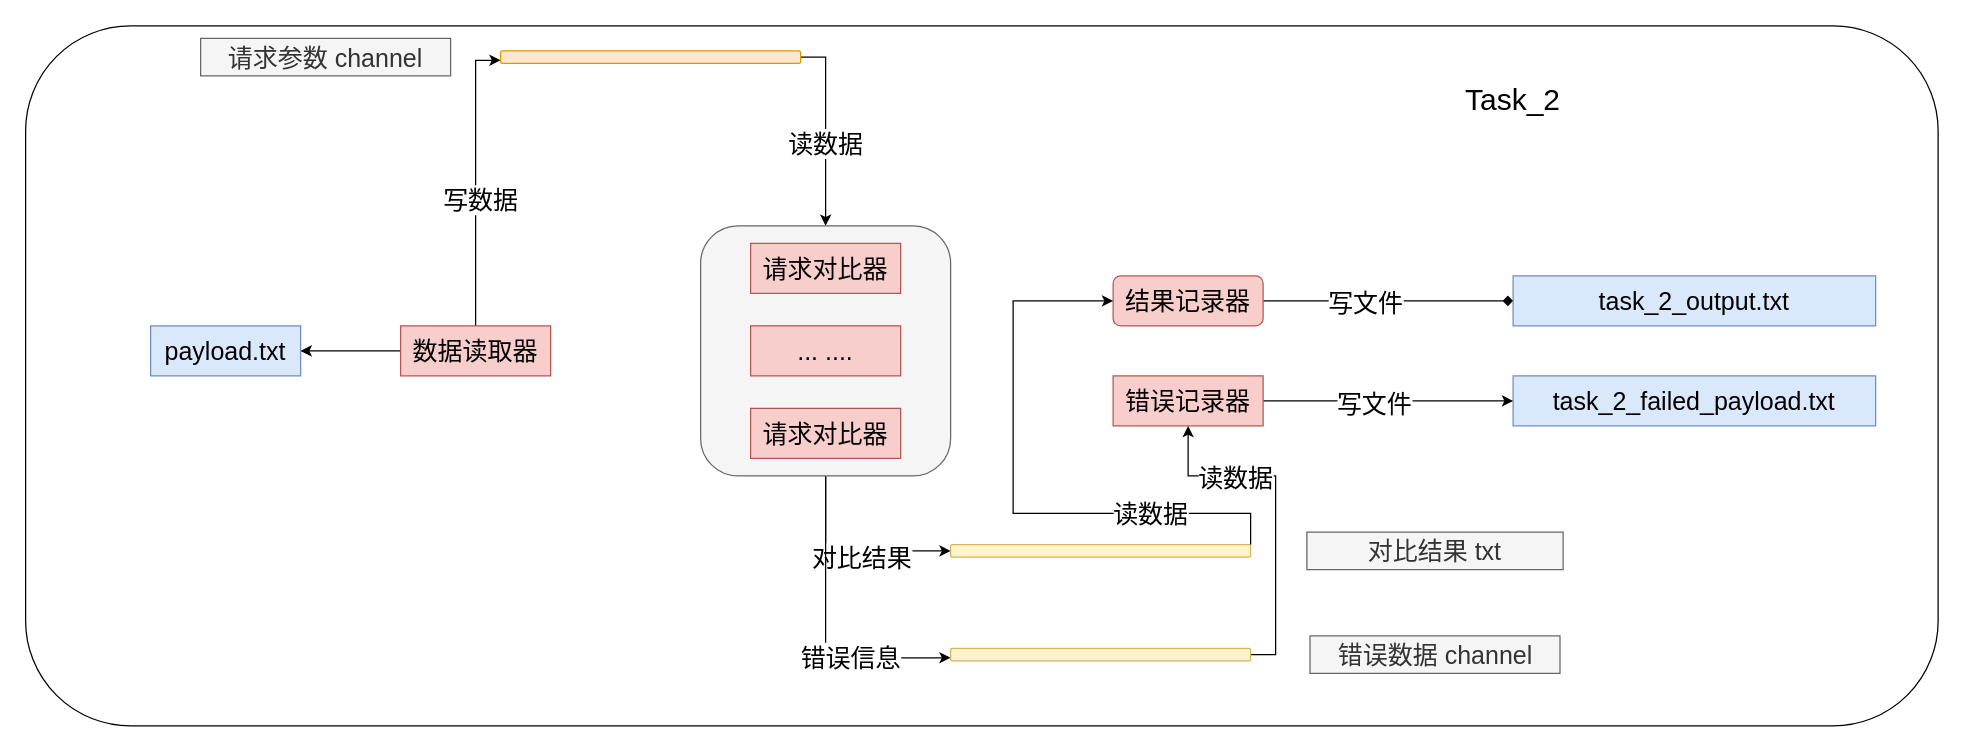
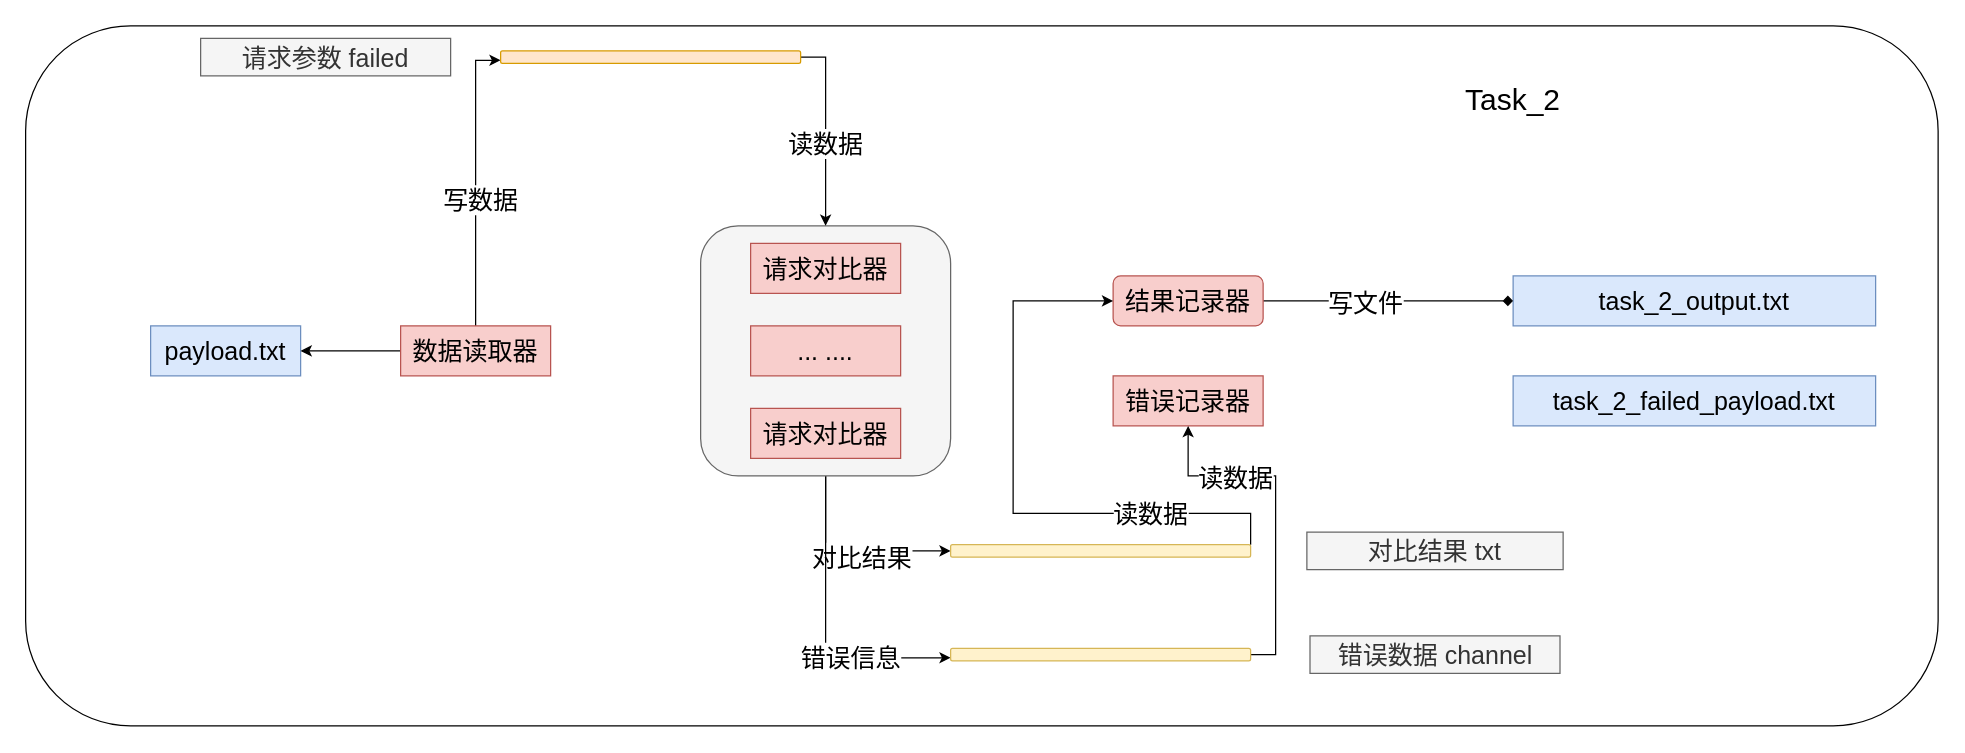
(326, 57) -> (326, 57)
(1435, 401) -> none
